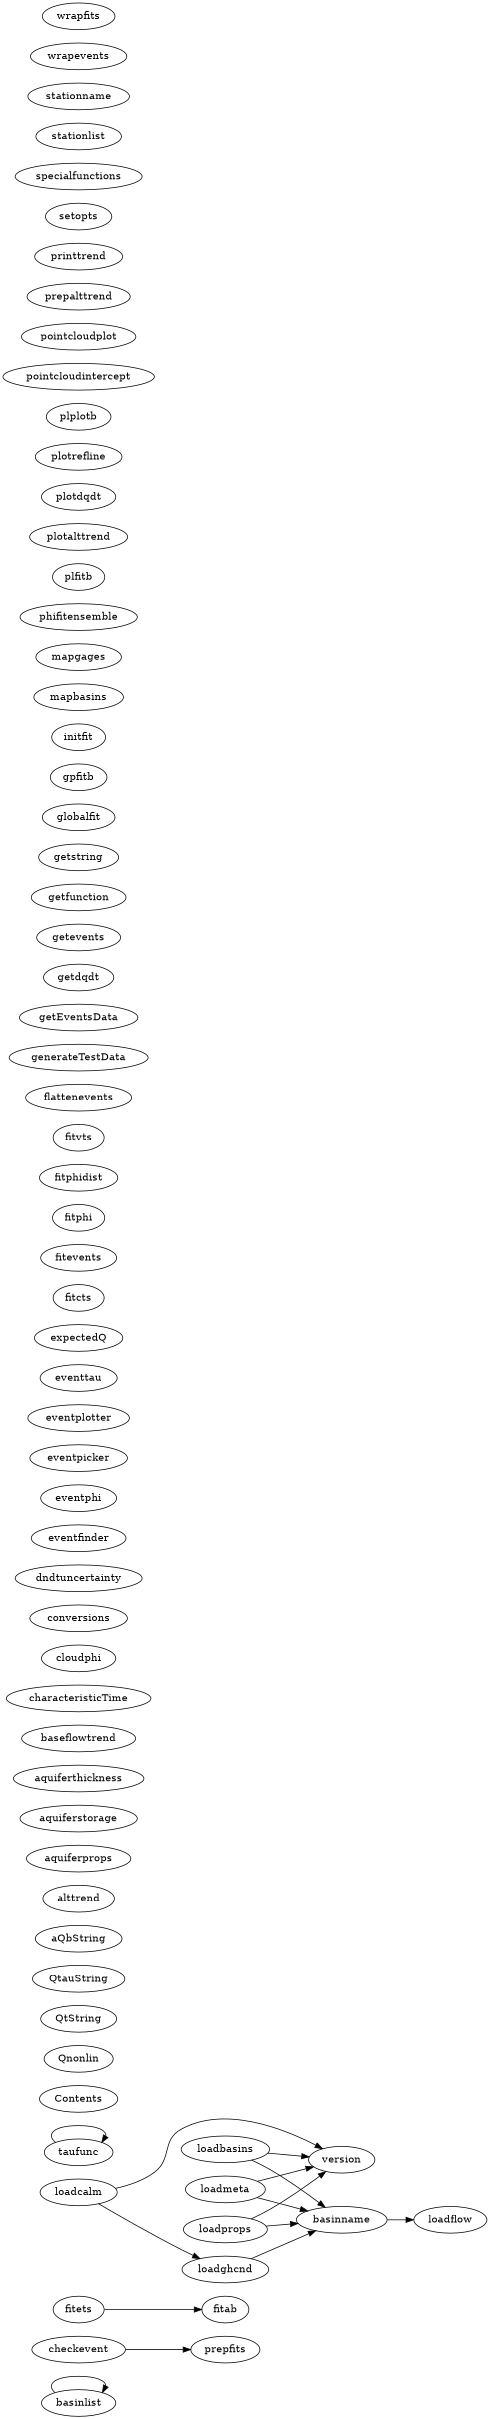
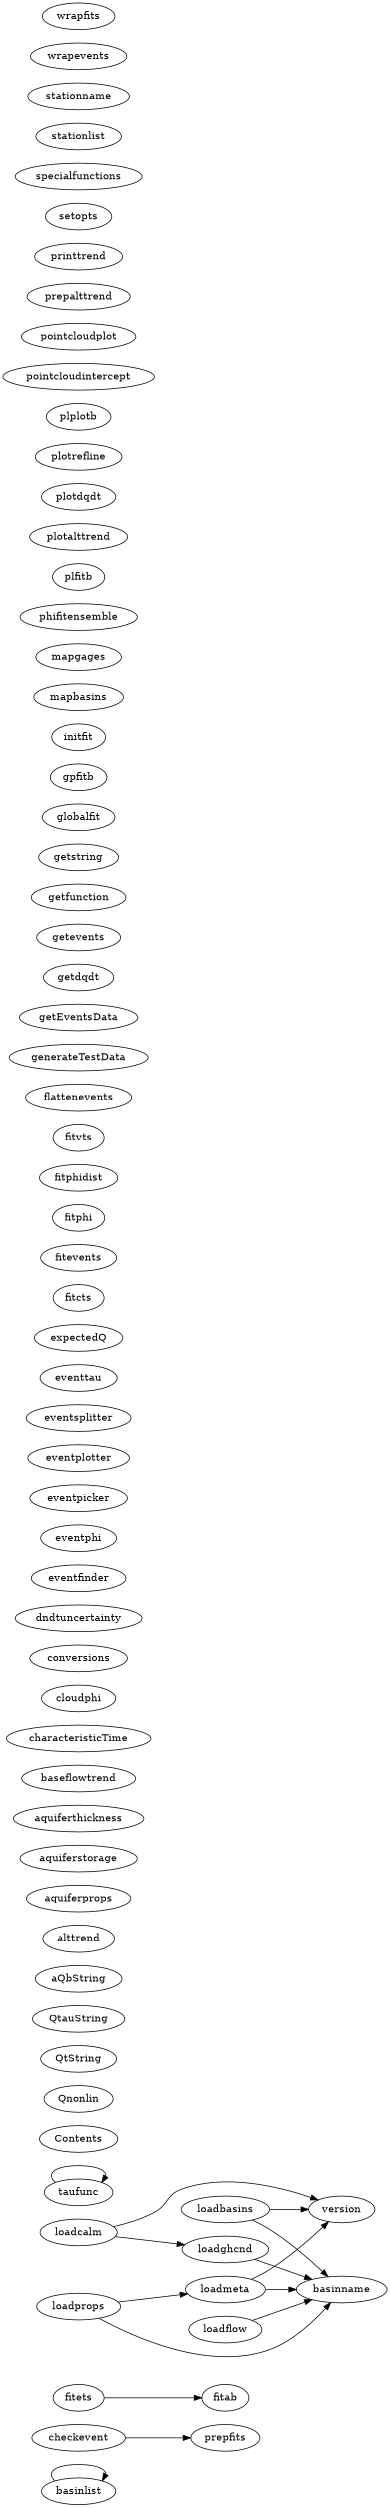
none -> (79, 1418)
(286, 2199) -> (149, 2298)
(397, 2220) -> (279, 2311)
